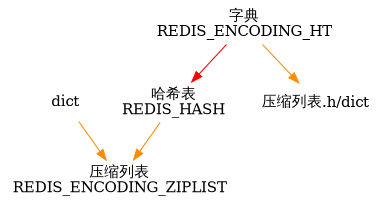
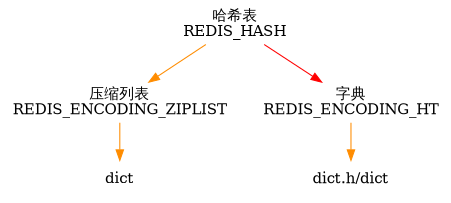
(213, 59) -> (288, 60)
(316, 102) -> (351, 179)
(89, 136) -> (120, 136)
